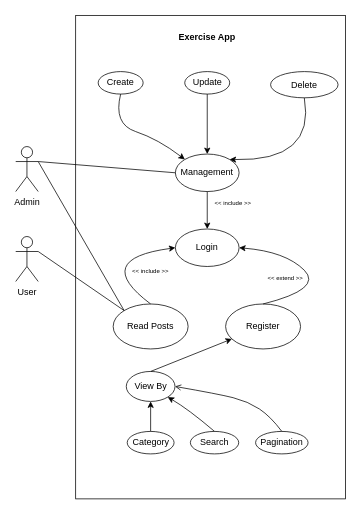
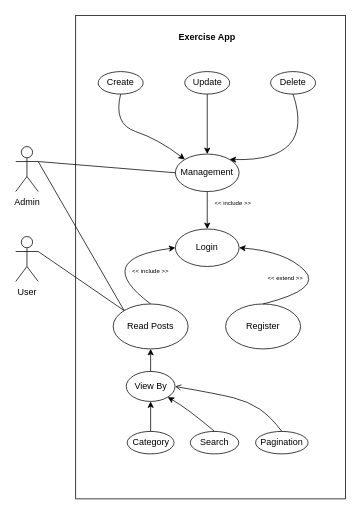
(304, 85) -> (293, 83)
(189, 356) -> (150, 363)
